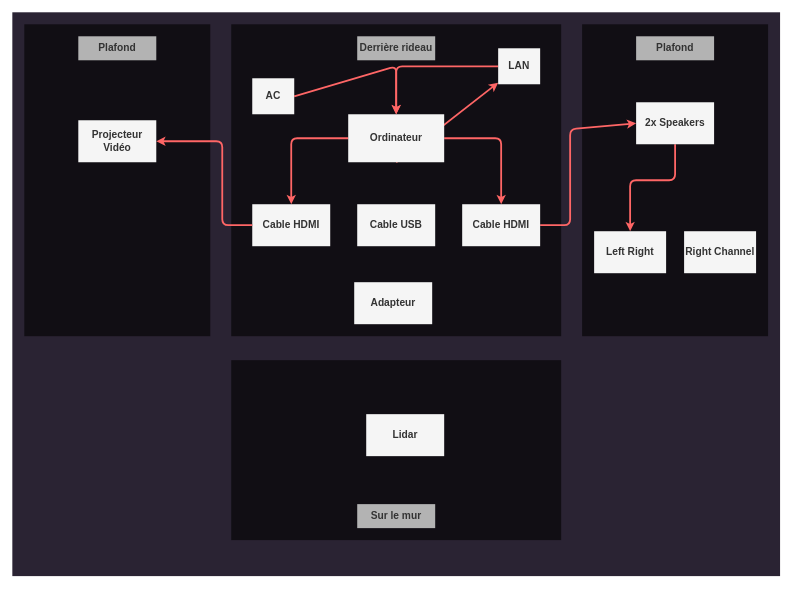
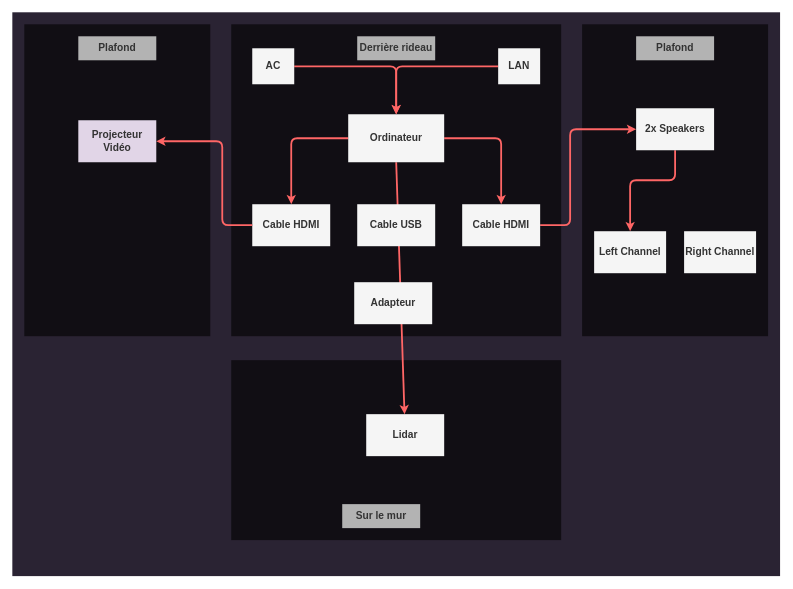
(273, 96) -> (273, 66)
(467, 107) -> (403, 365)
(675, 123) -> (675, 129)
(117, 141) -> (117, 141)
(630, 252) -> (630, 252)
(396, 516) -> (381, 516)
